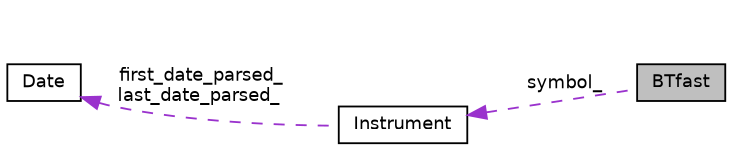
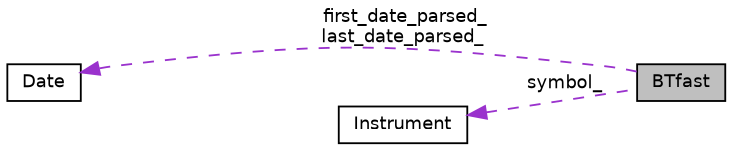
(218, 121) -> (368, 48)
